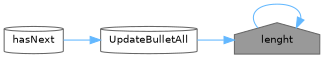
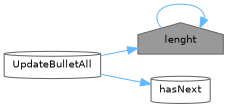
(77, 40) -> (121, 78)
